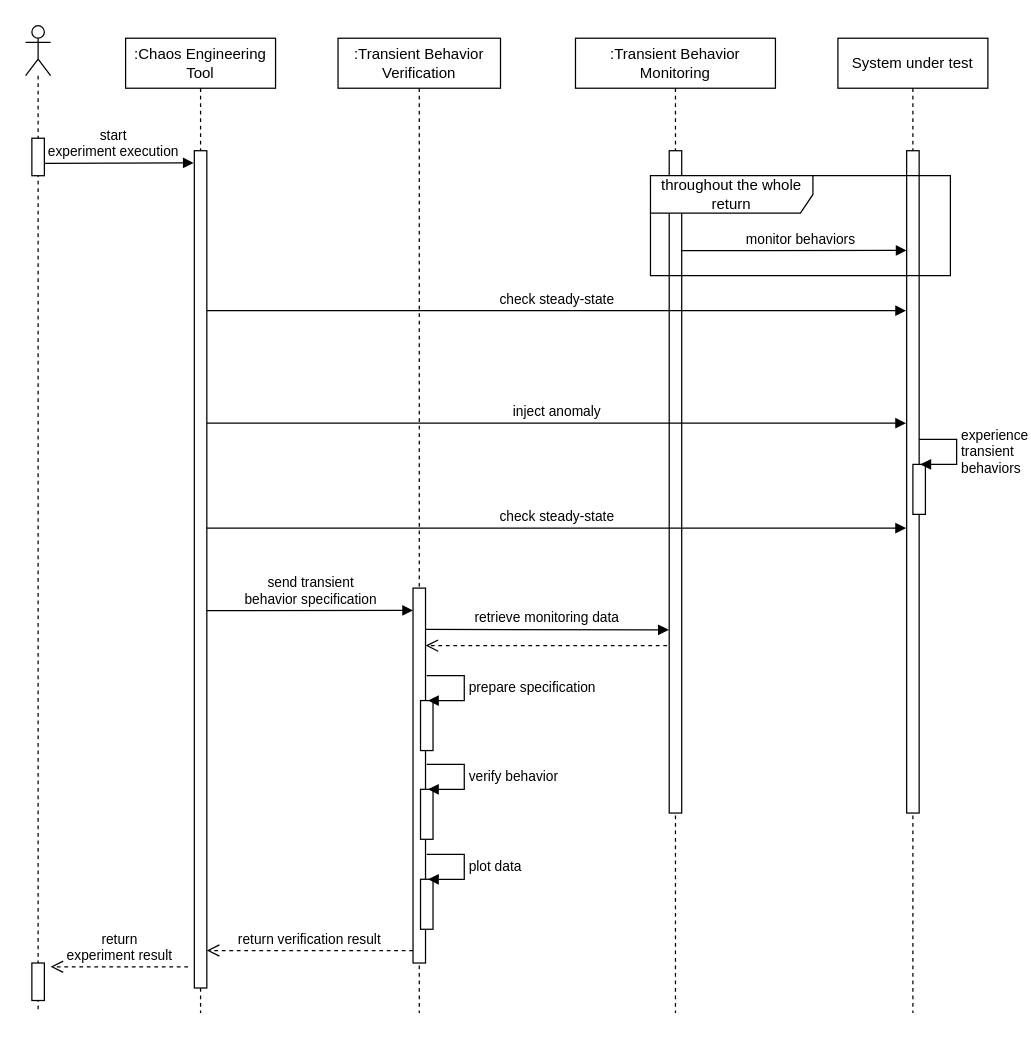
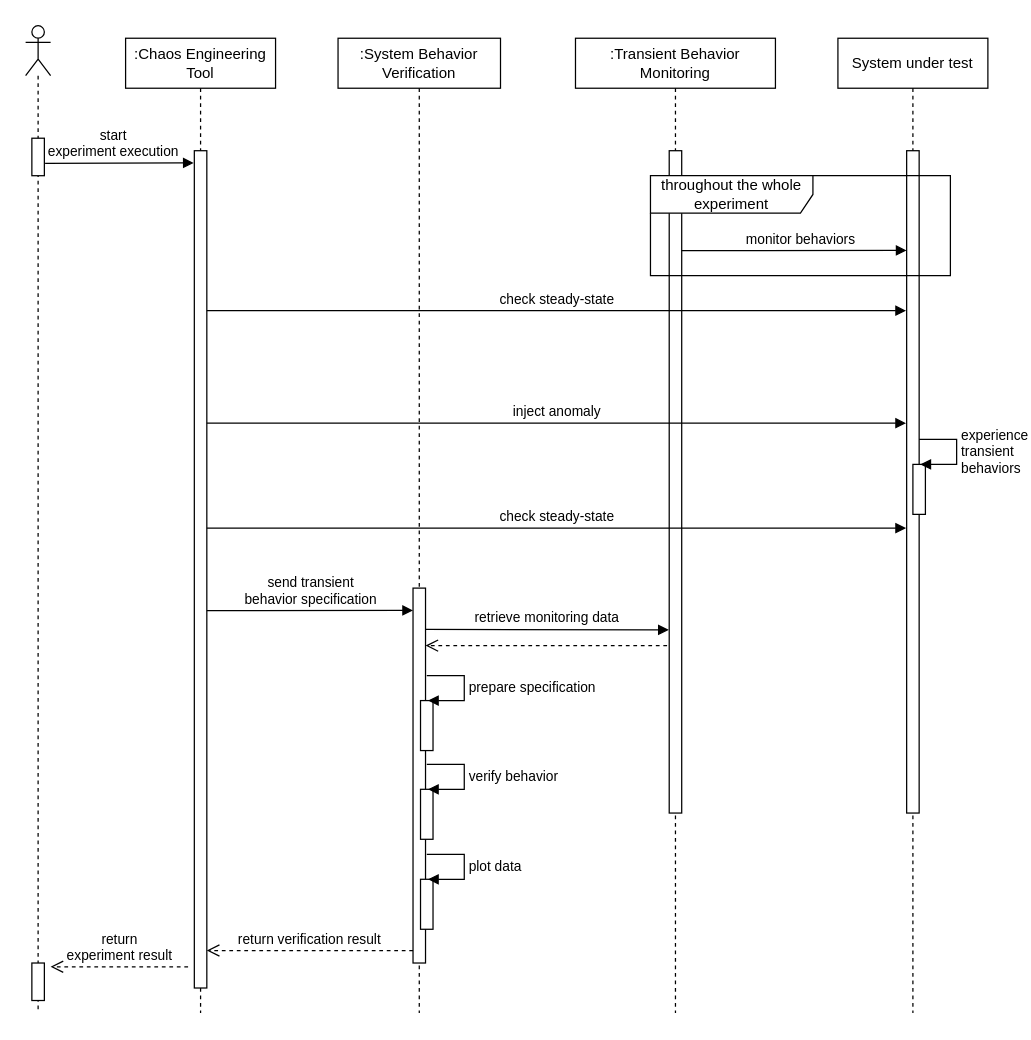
(419, 63) -> (419, 63)
(732, 194) -> (732, 194)
